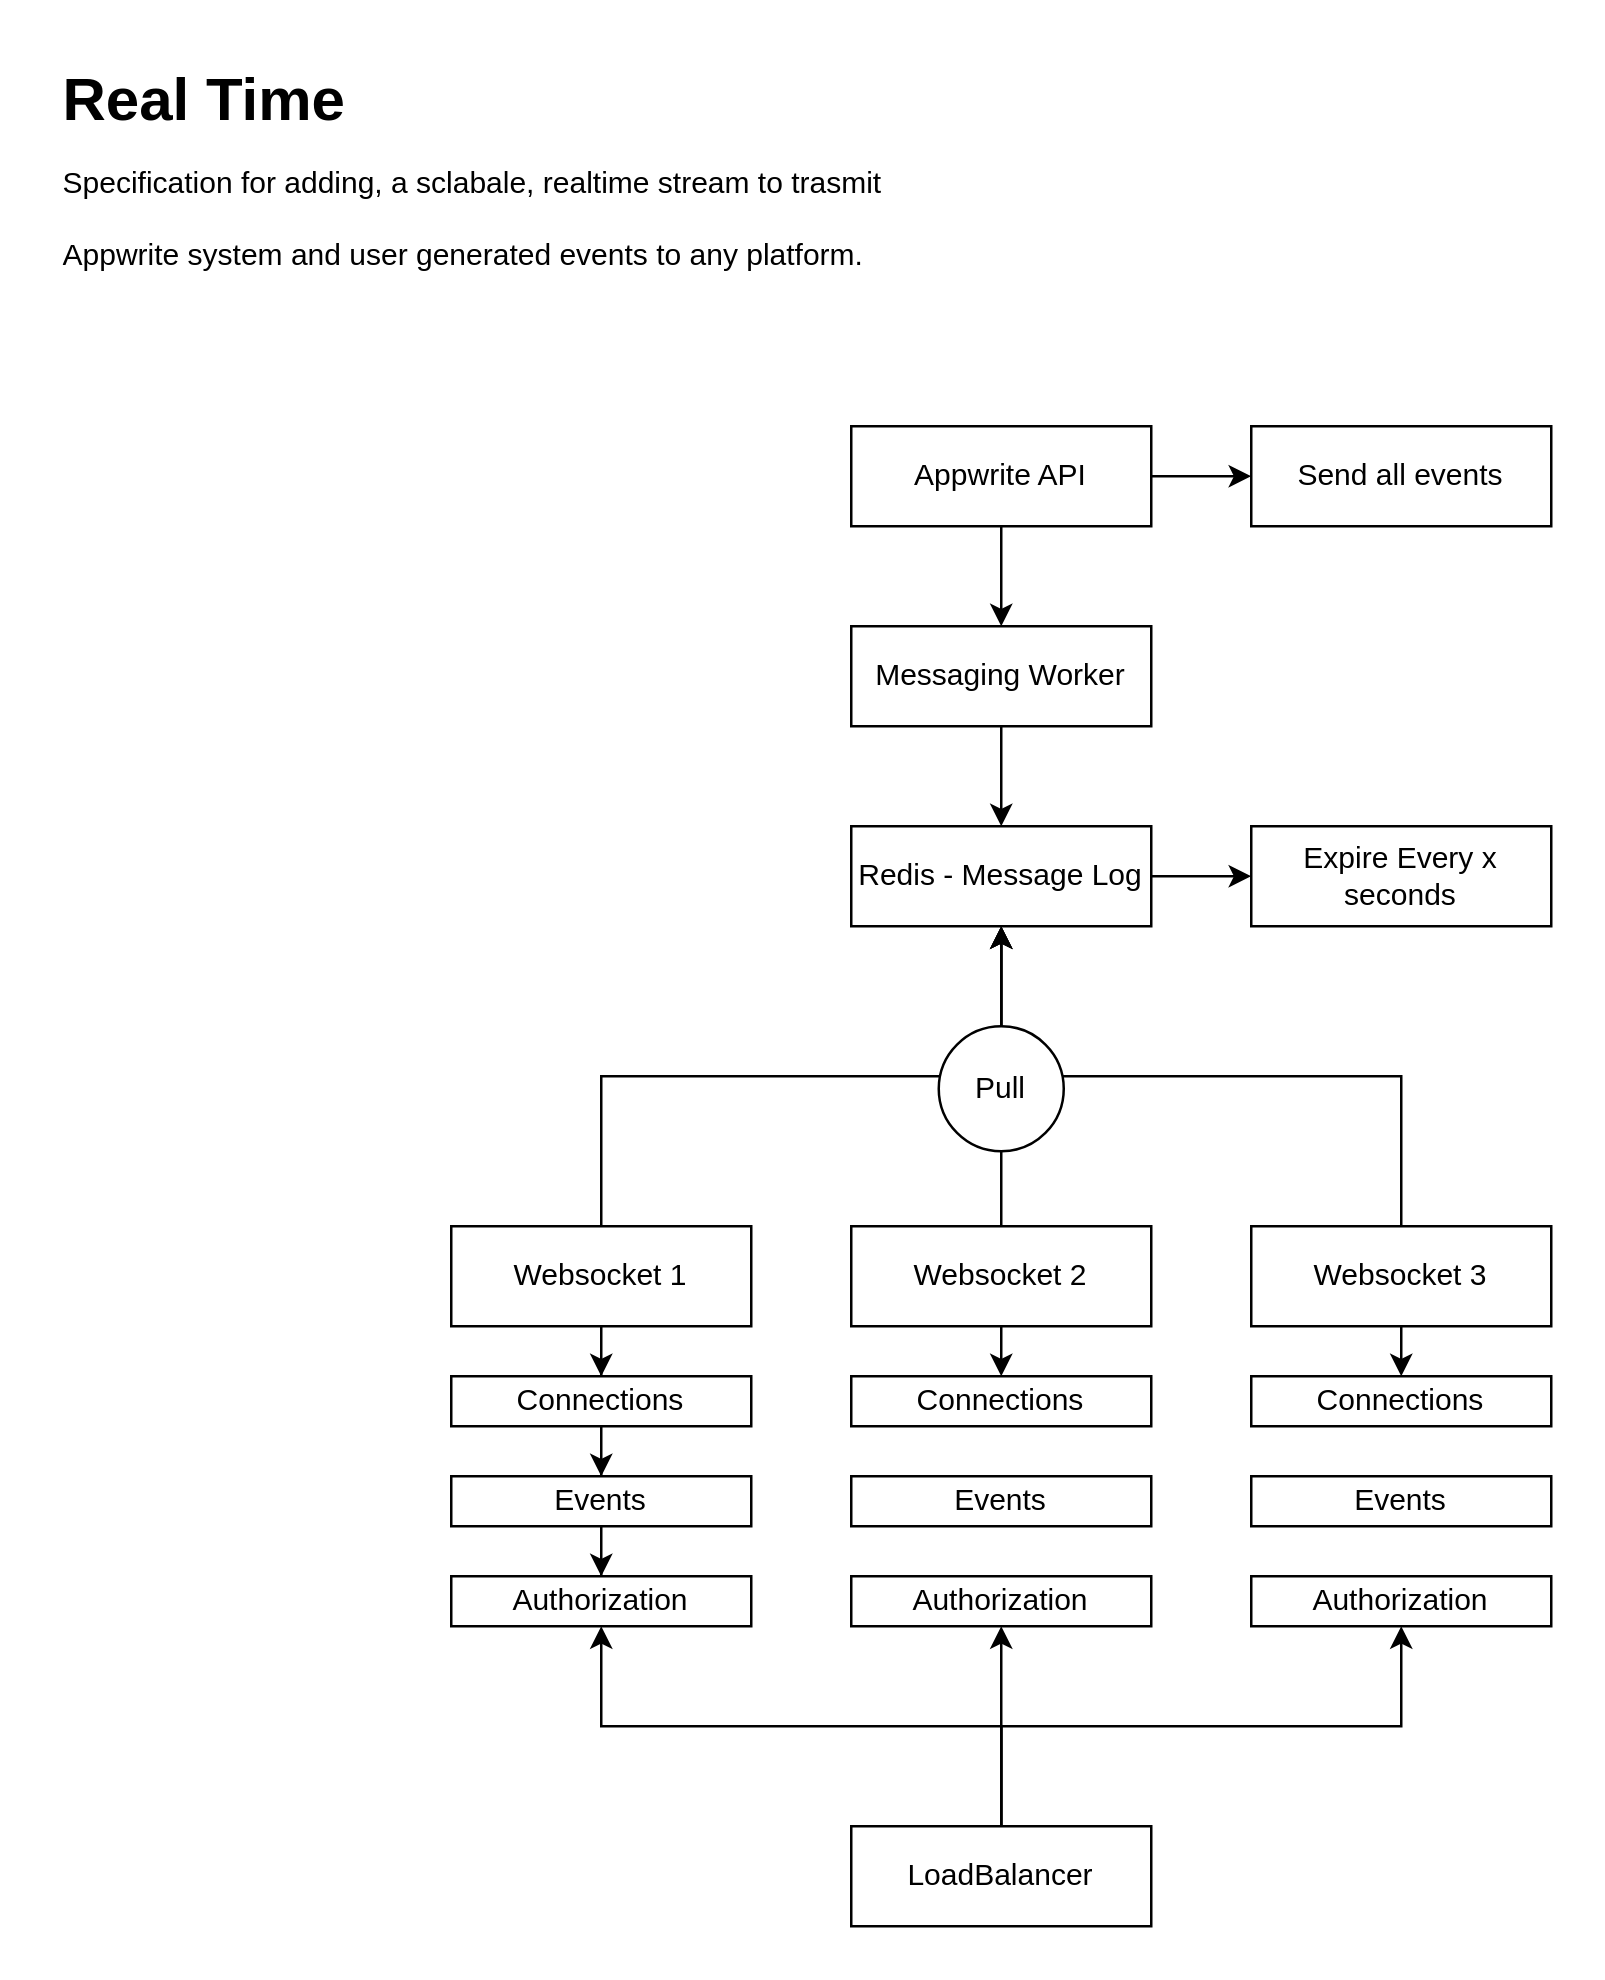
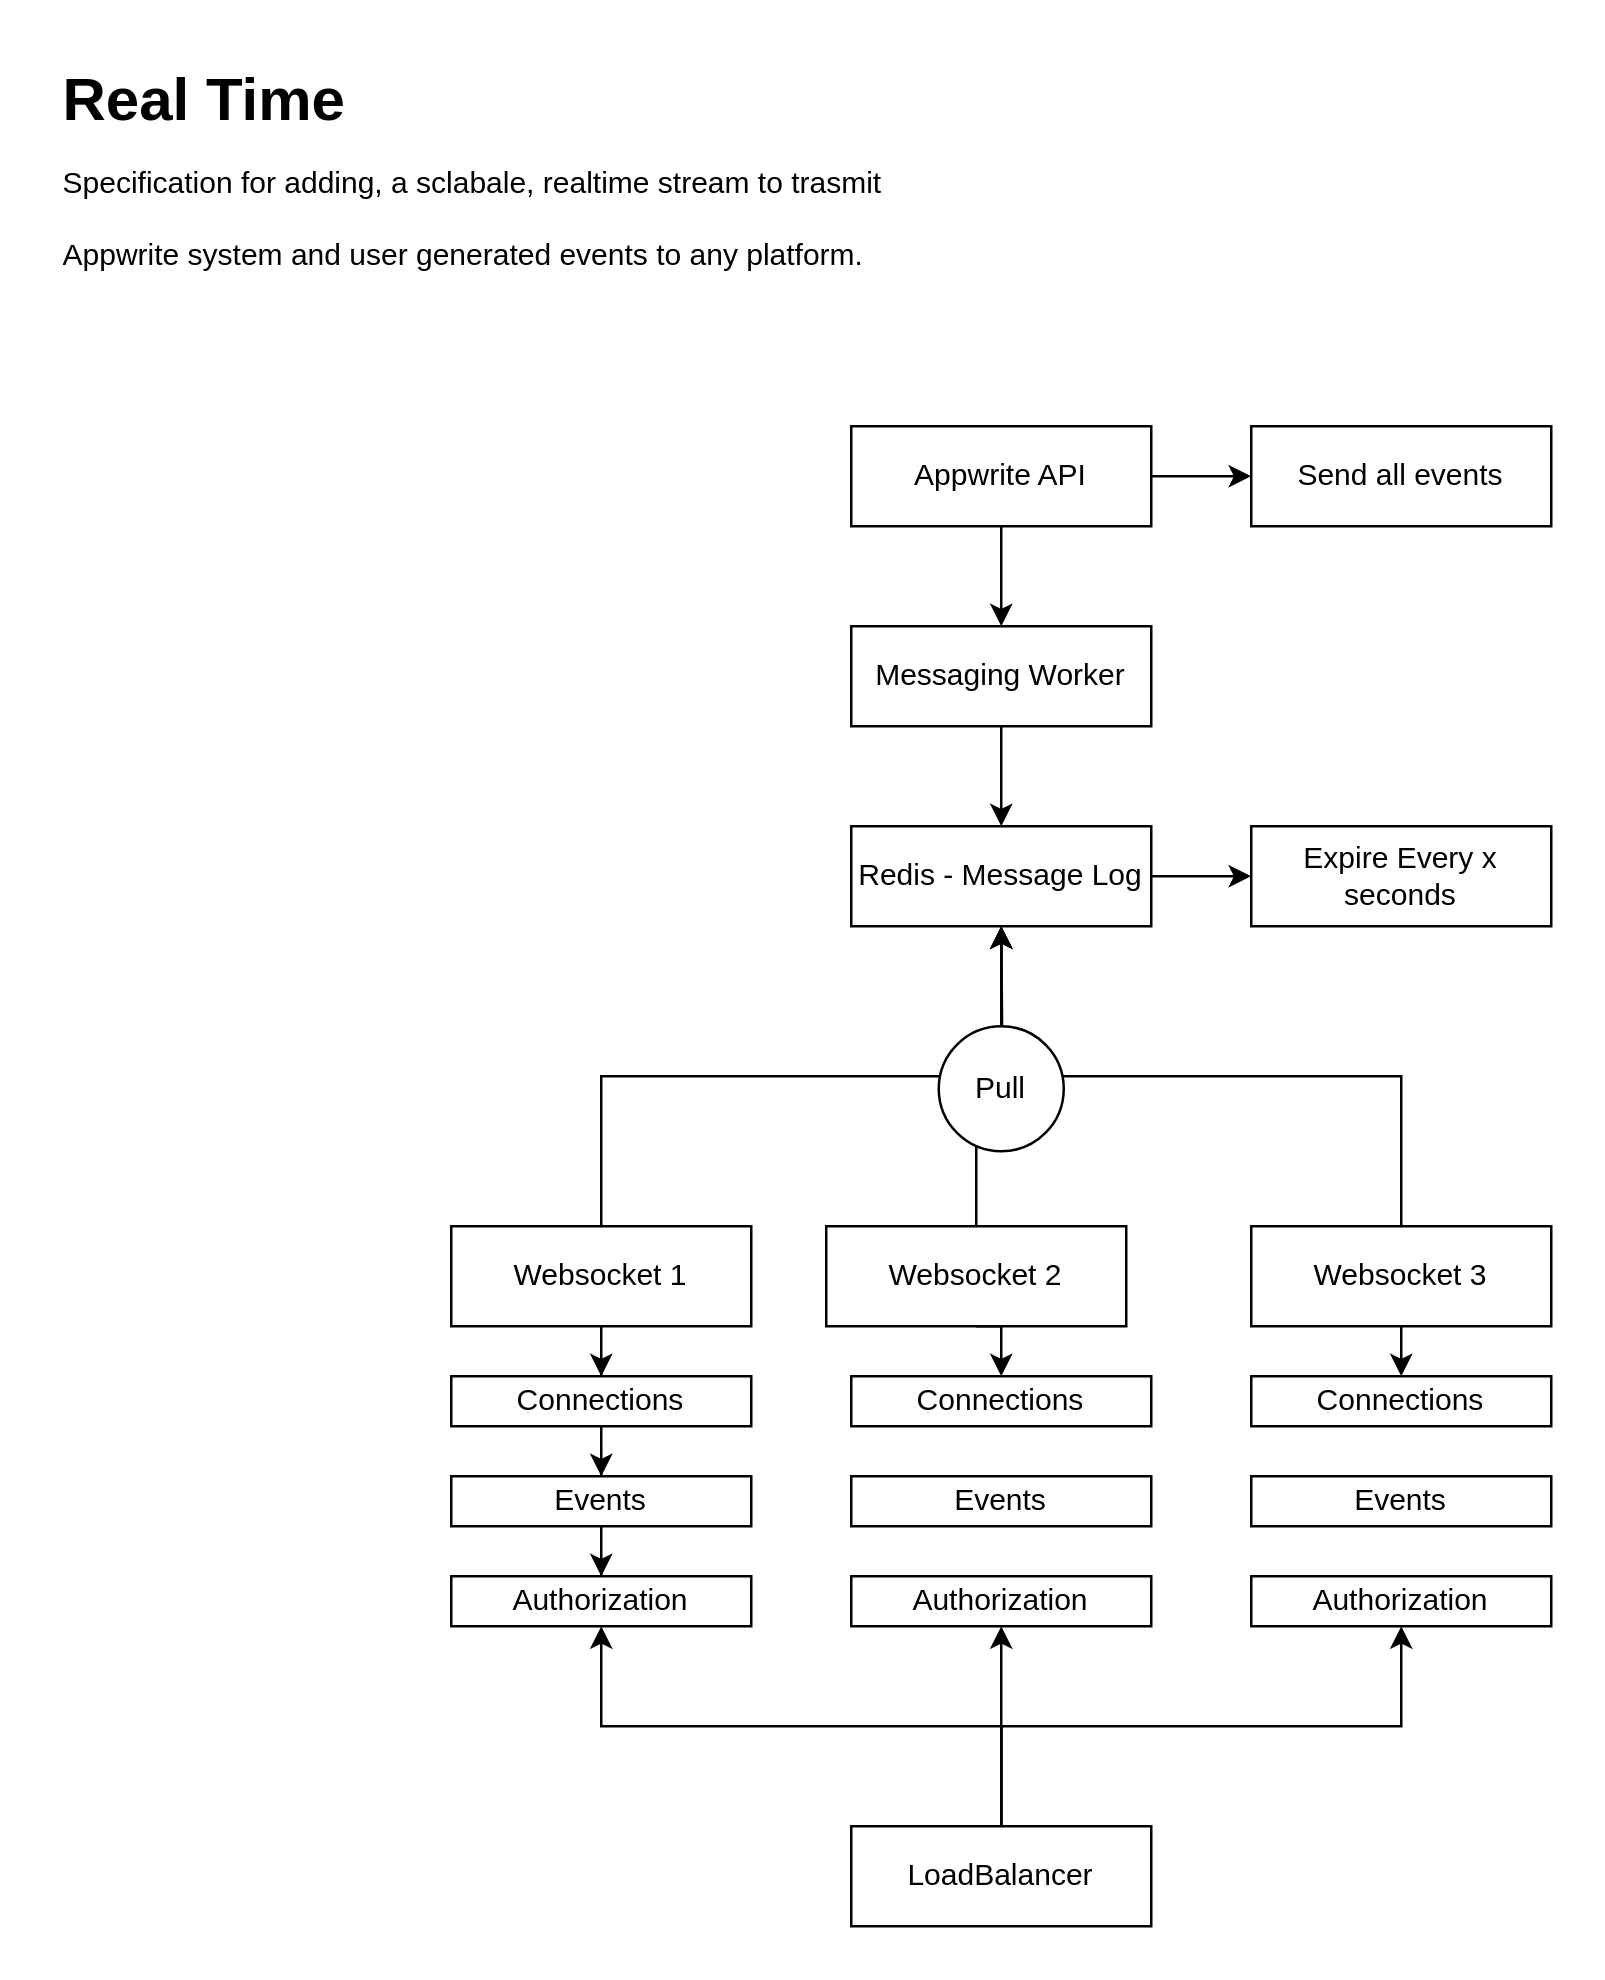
(1001, 1276) -> (976, 1276)
